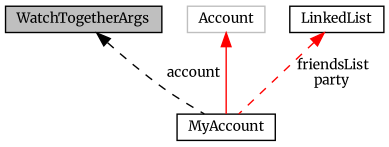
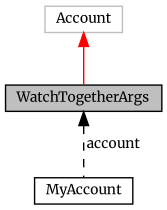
(337, 19) -> none
(226, 80) -> (84, 66)
